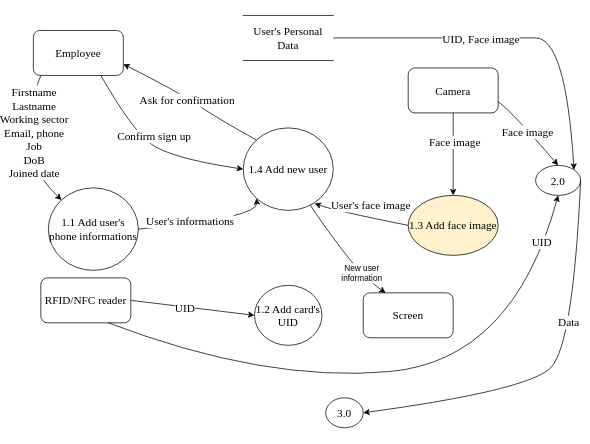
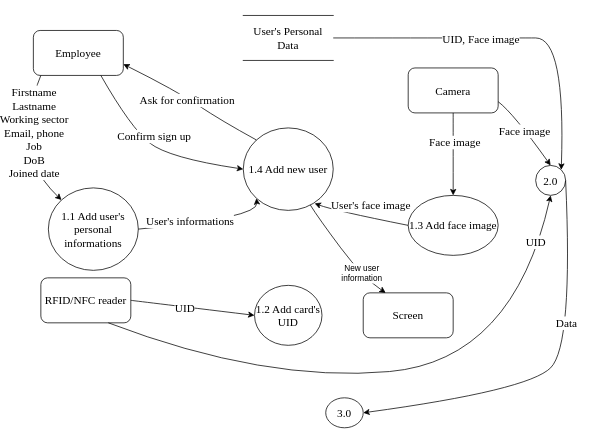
(558, 180) -> (551, 180)
(453, 225) -> (453, 225)
(93, 229) -> (93, 229)
